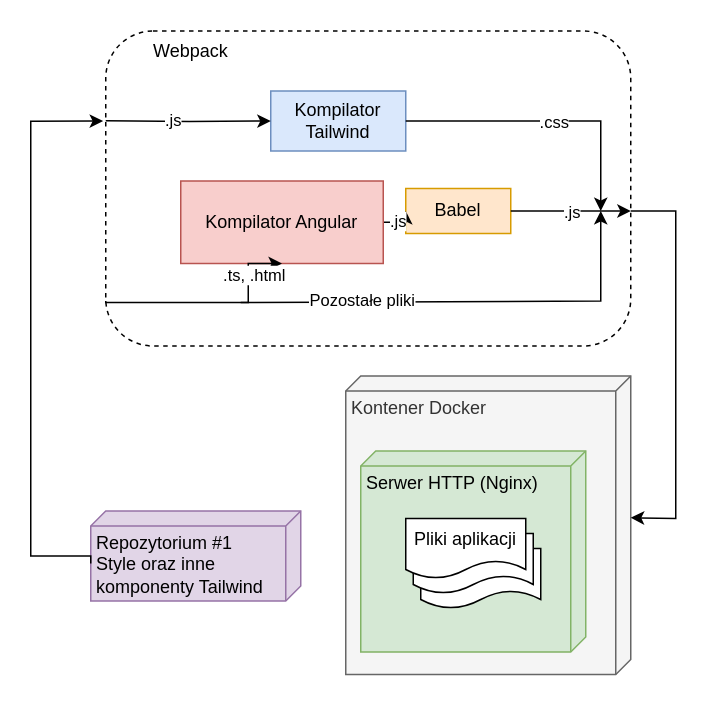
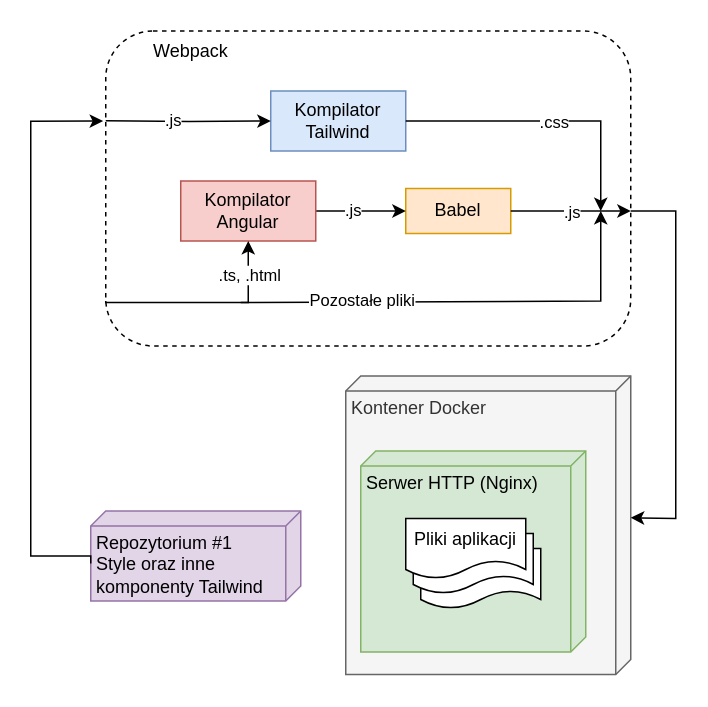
(282, 222) -> (248, 211)
